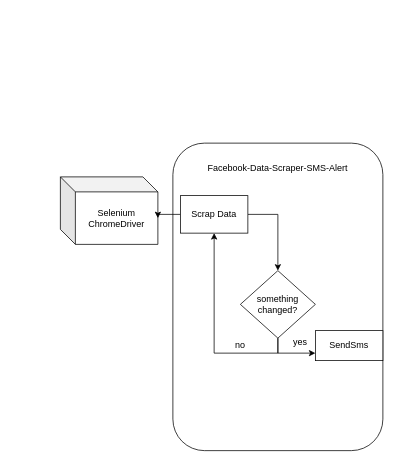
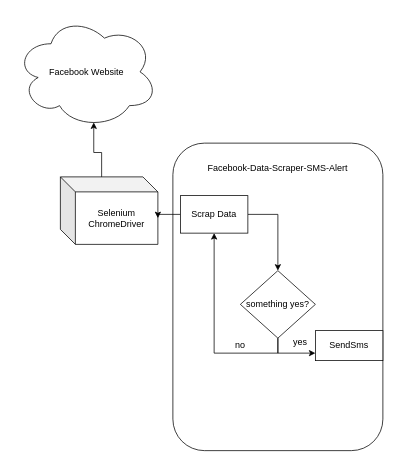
none -> (87, 72)
none -> (97, 152)
(278, 304) -> (278, 304)
